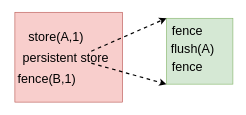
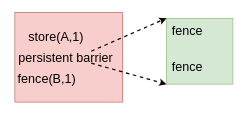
(193, 48) -> none
(66, 57) -> (66, 57)
